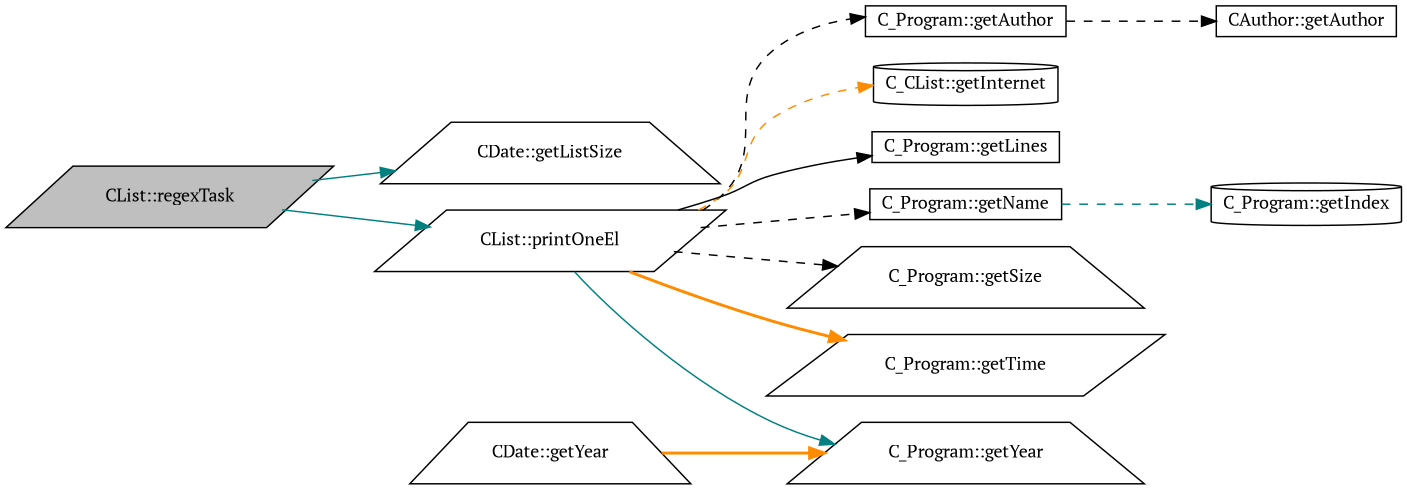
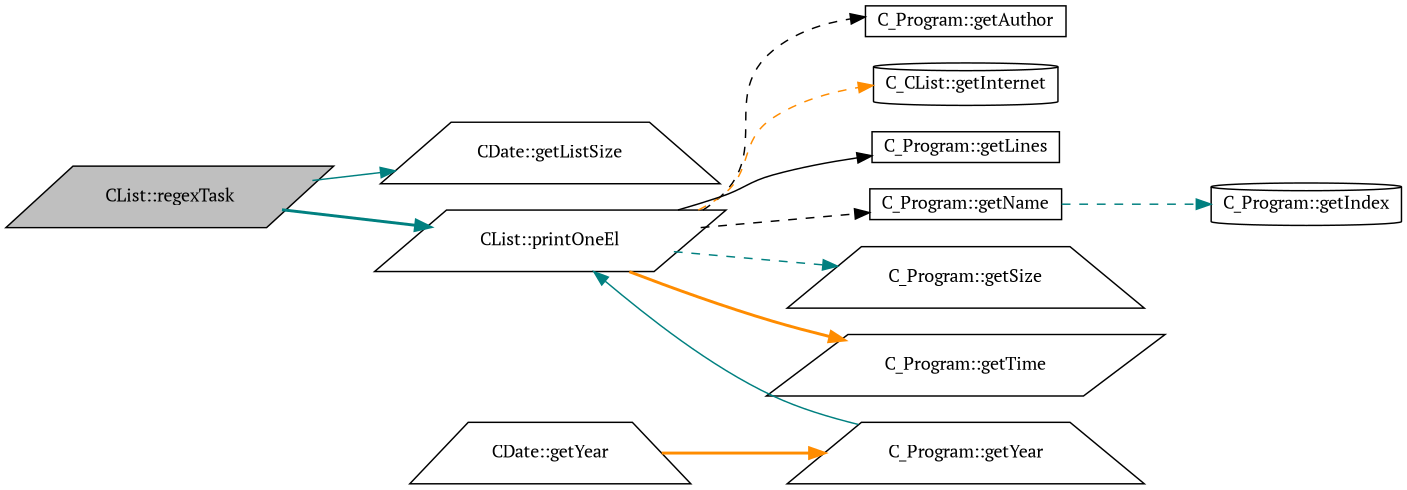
(1306, 21) -> none
(349, 218) -> (349, 218)
(748, 258) -> (748, 258)
(688, 371) -> (723, 369)
